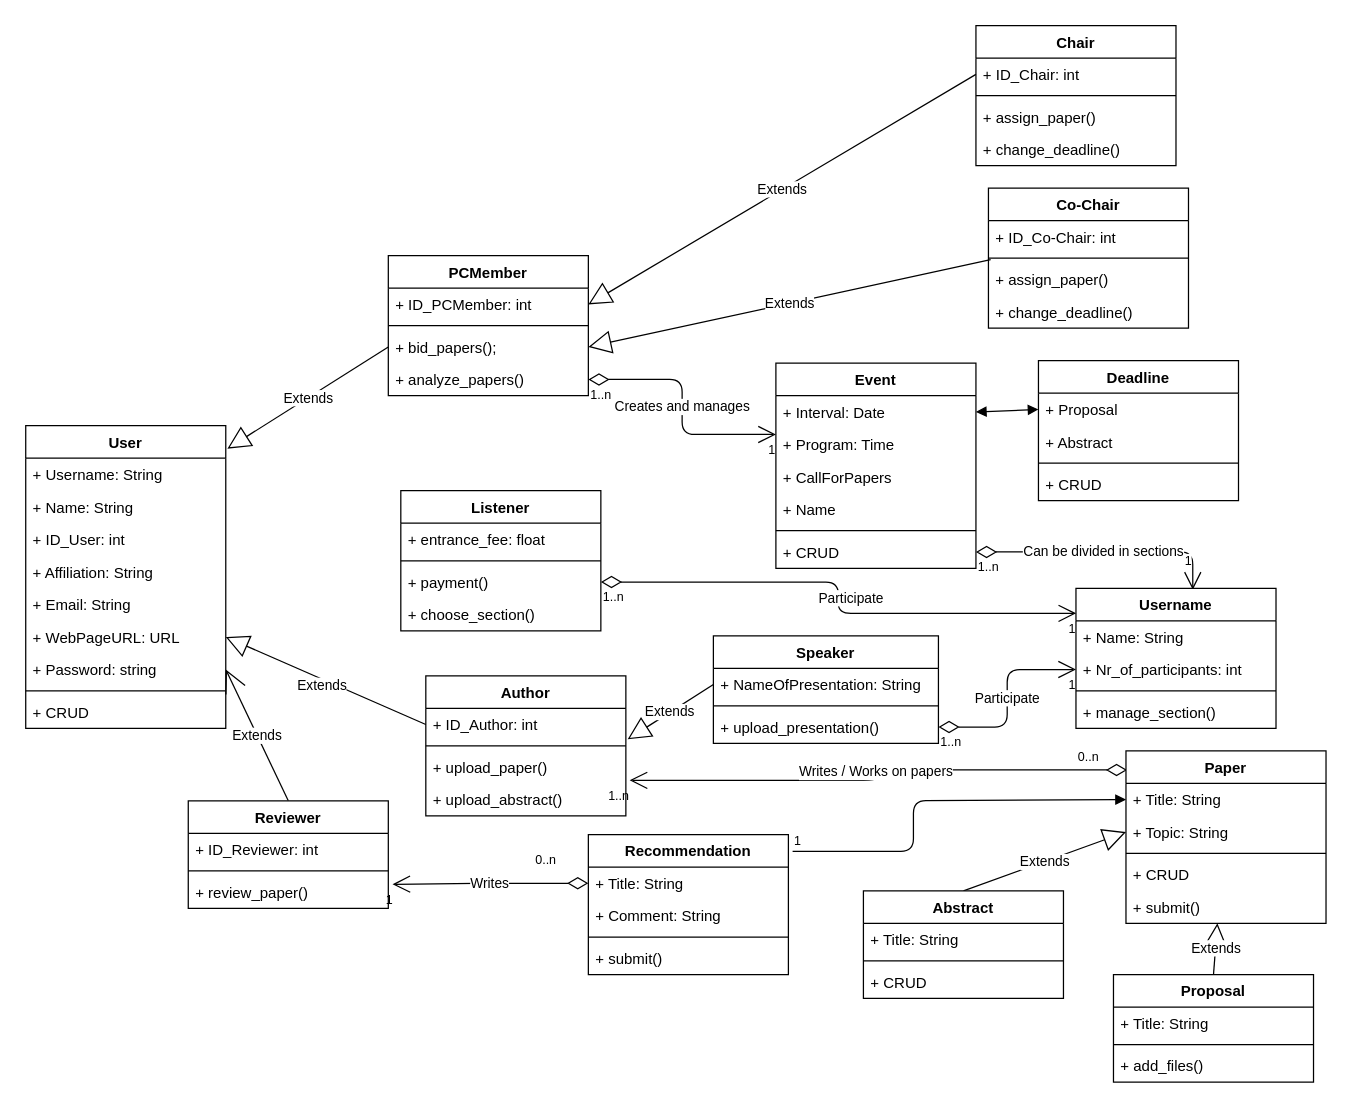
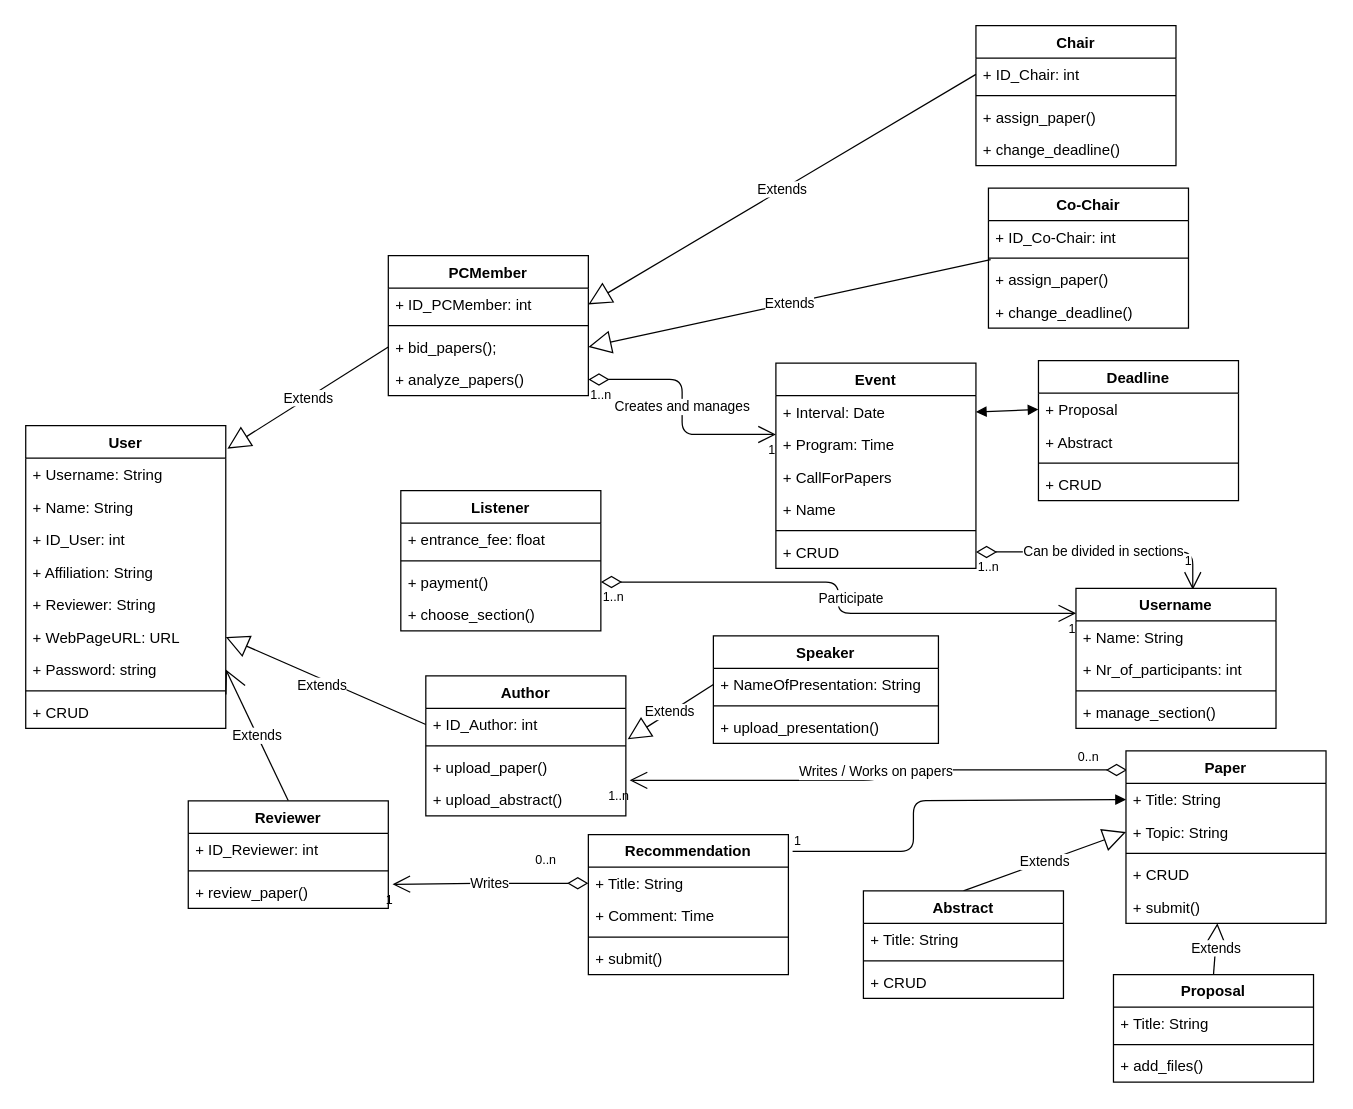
(84, 605) -> (98, 605)
(1007, 690) -> none
(659, 916) -> (650, 916)
